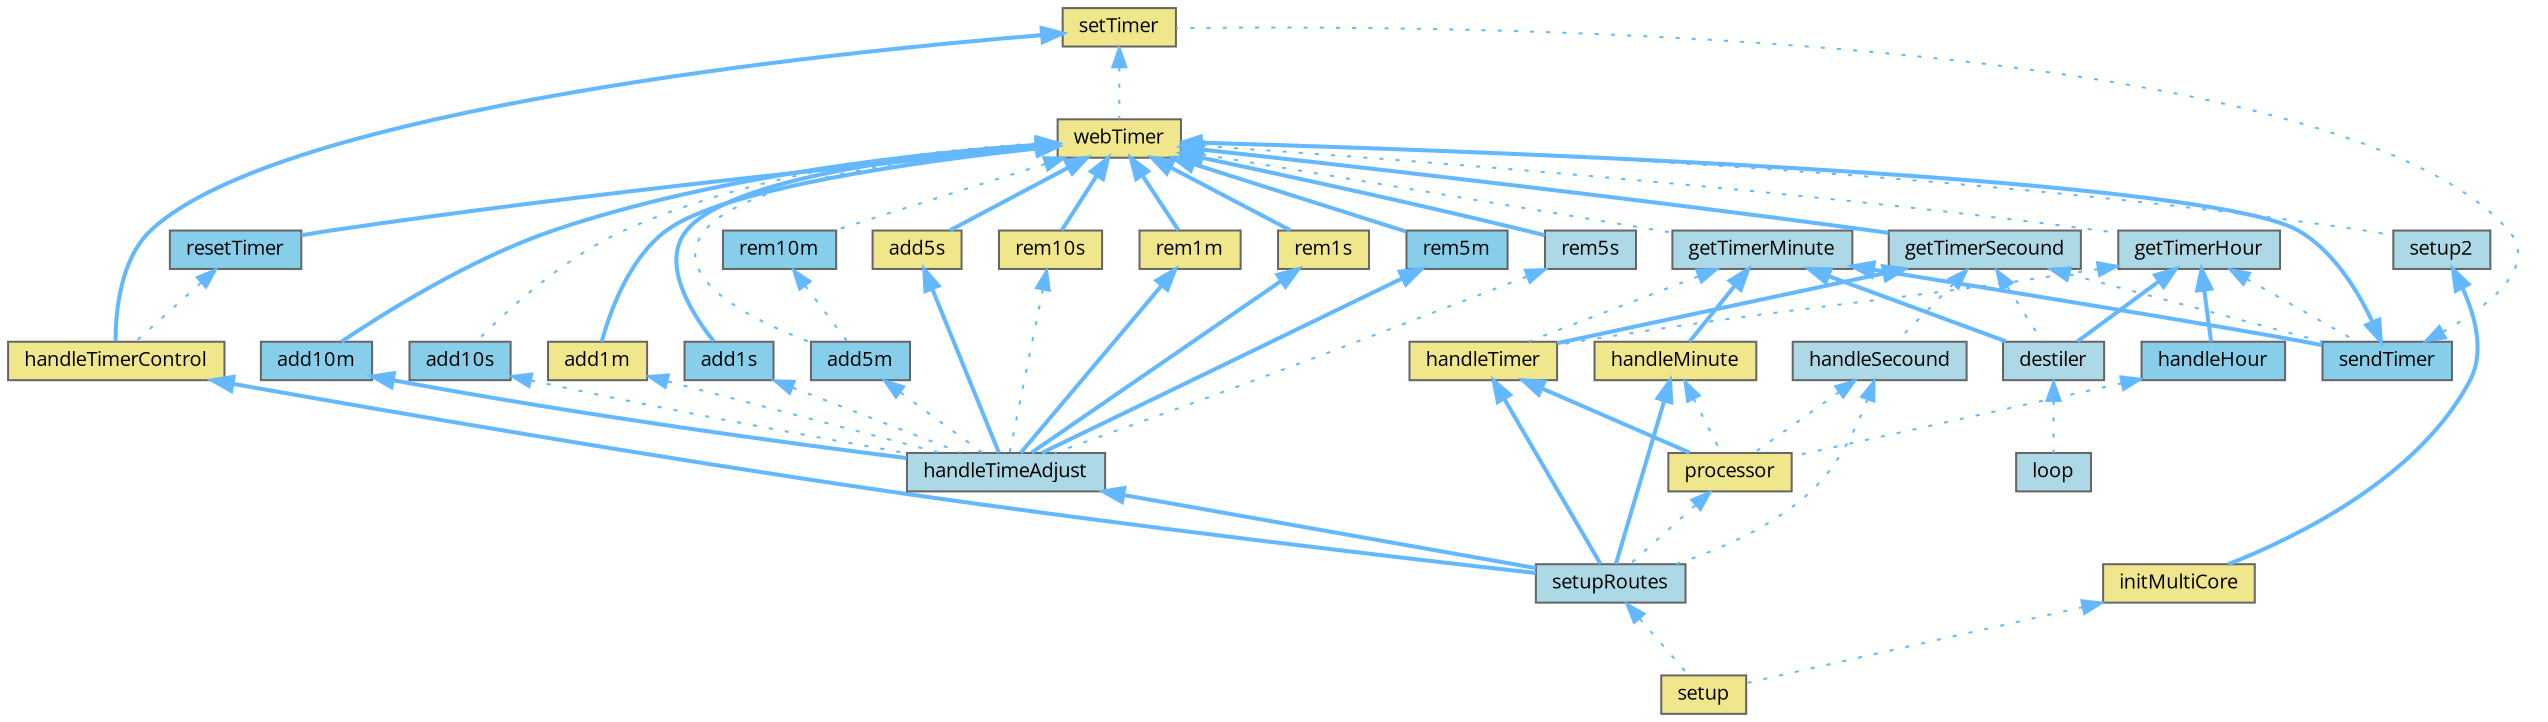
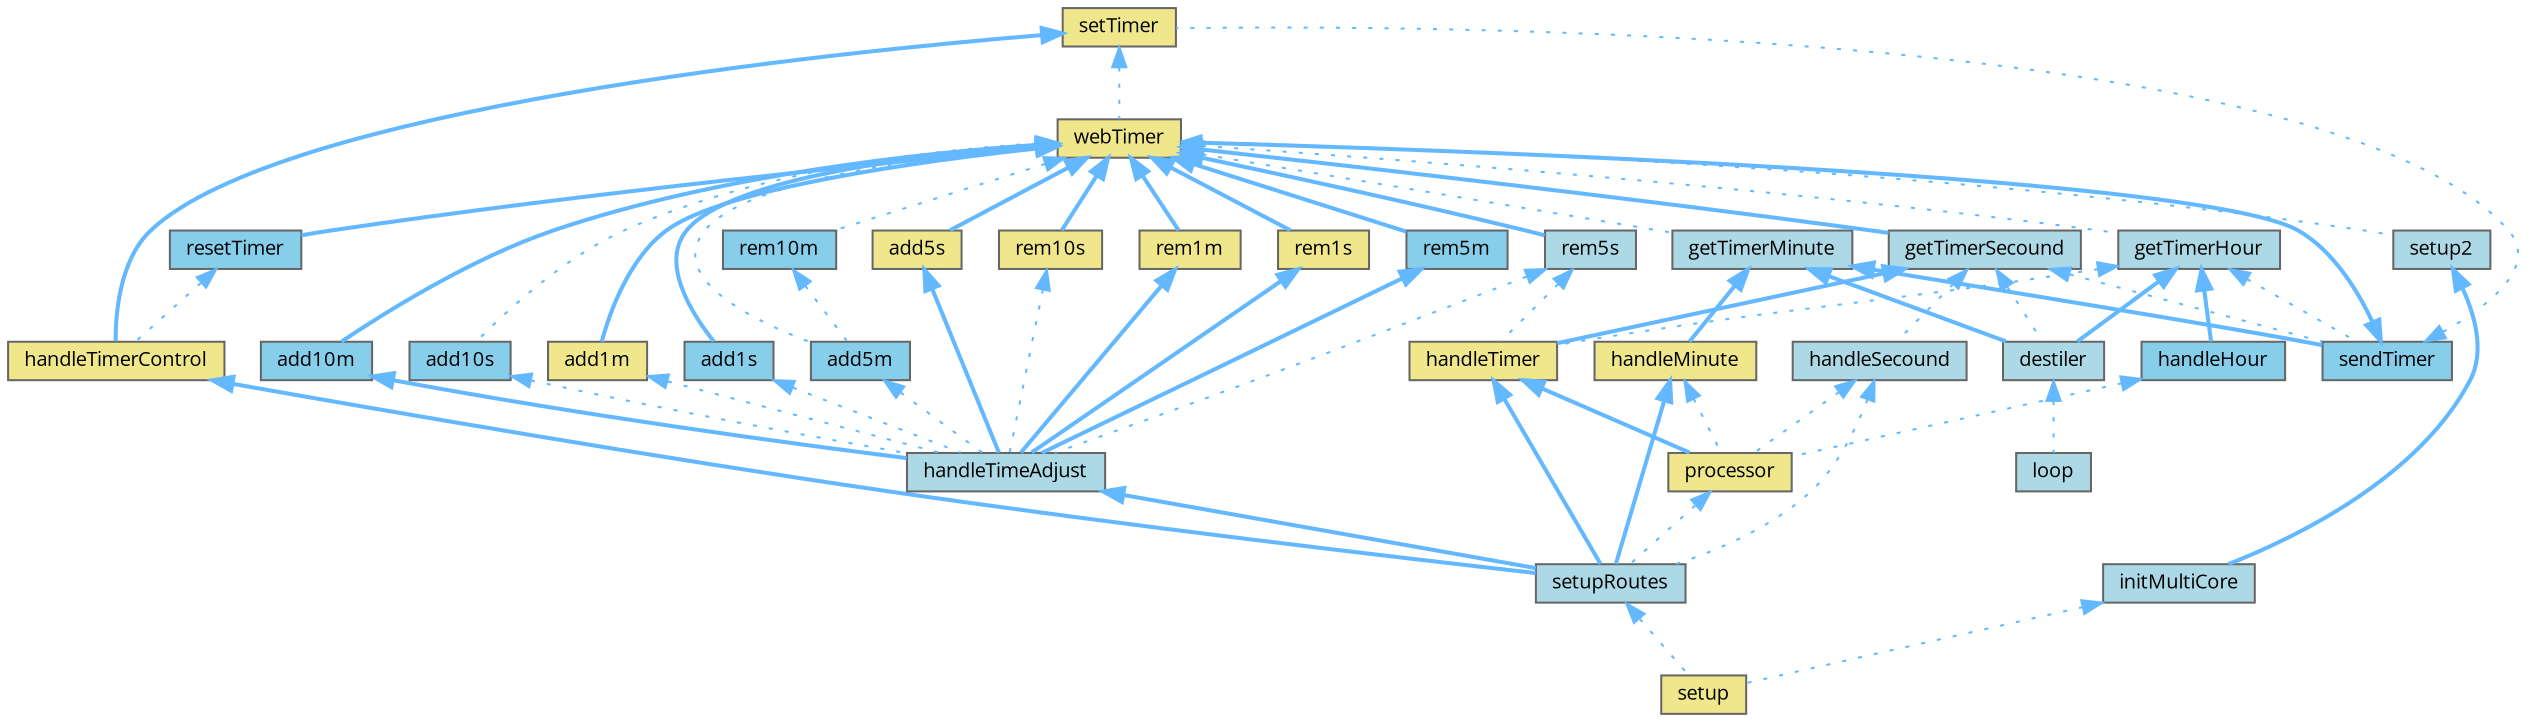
(1614, 309) -> (1529, 313)
(2179, 583) -> (2179, 583)
